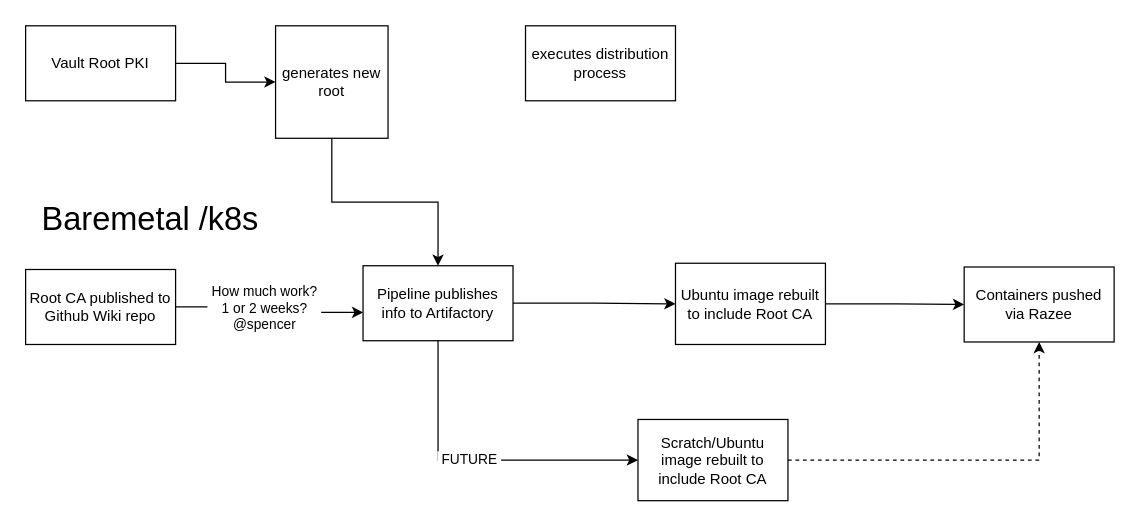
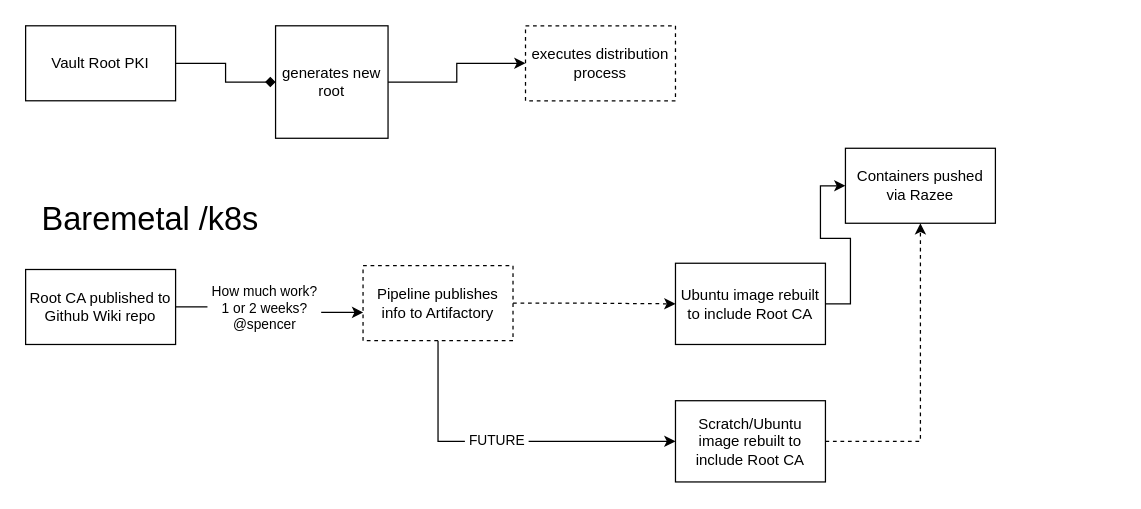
(601, 63) -> (601, 63)
(266, 82) -> (265, 82)
(381, 202) -> (457, 77)
(438, 303) -> (438, 303)
(588, 303) -> (588, 303)
(1039, 304) -> (921, 186)
(713, 460) -> (751, 441)
